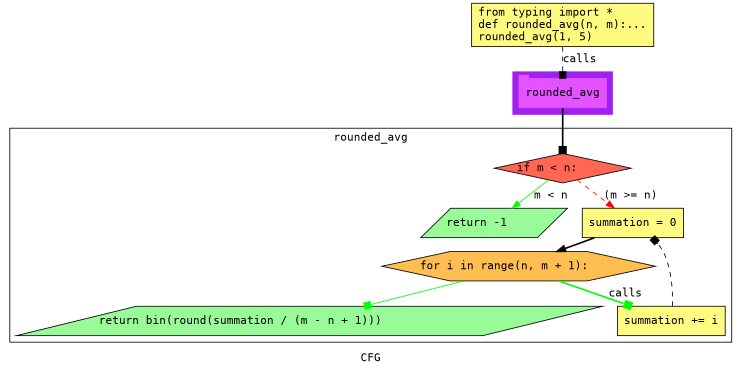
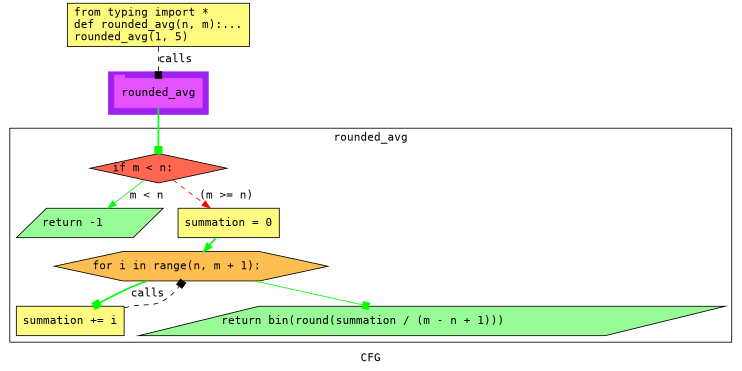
(563, 123) -> (158, 123)
(580, 243) -> (213, 242)
(670, 274) -> (154, 304)
